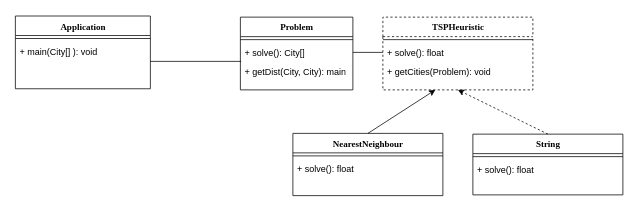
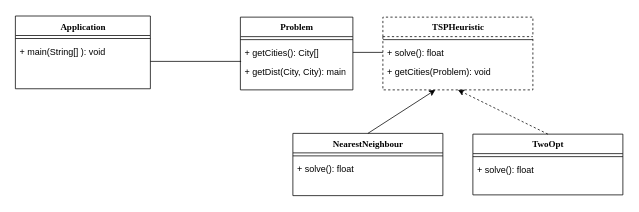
(65, 52) -> (70, 52)
(282, 53) -> (291, 53)
(548, 145) -> (548, 145)
